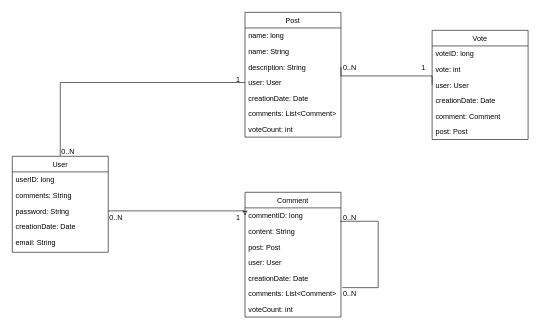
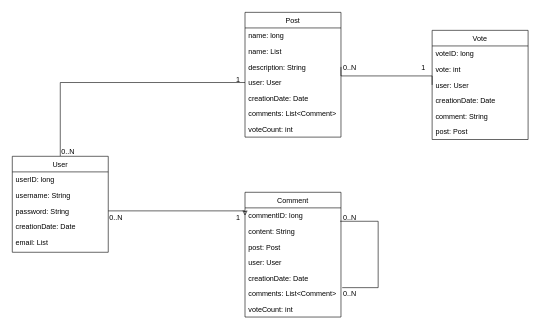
(270, 52) -> (266, 52)
(466, 116) -> (463, 116)
(45, 196) -> (45, 196)
(37, 242) -> (33, 242)
